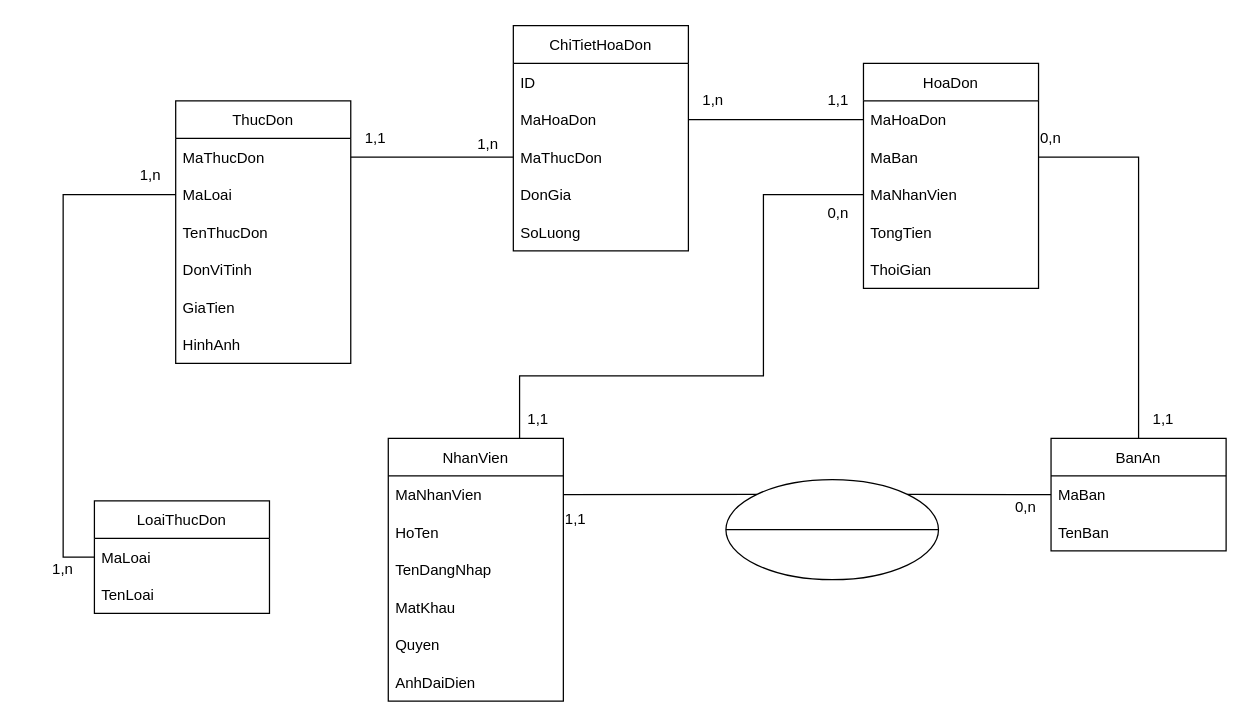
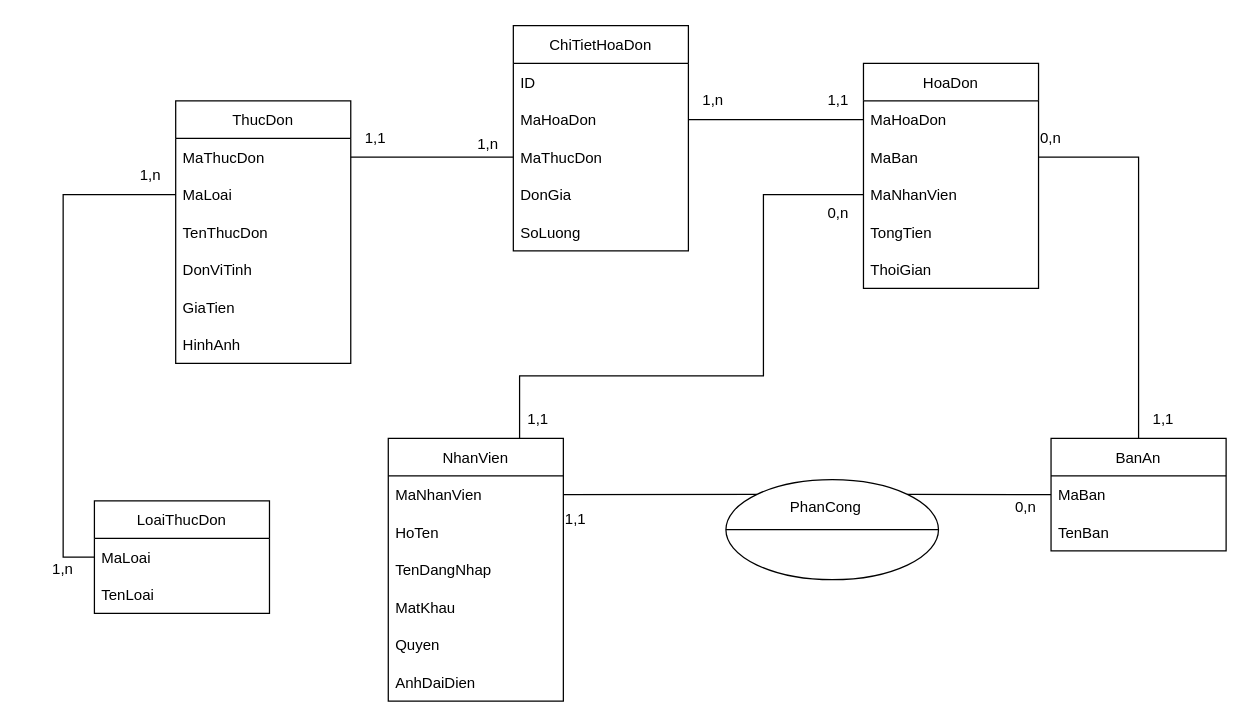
none -> (826, 507)
